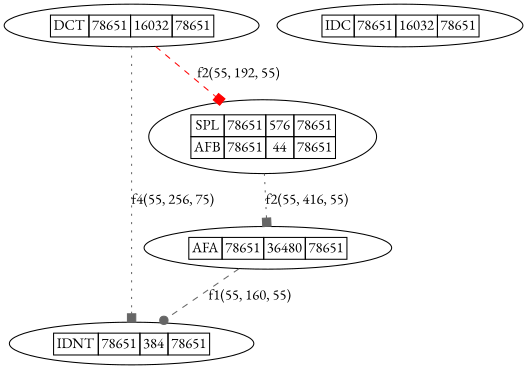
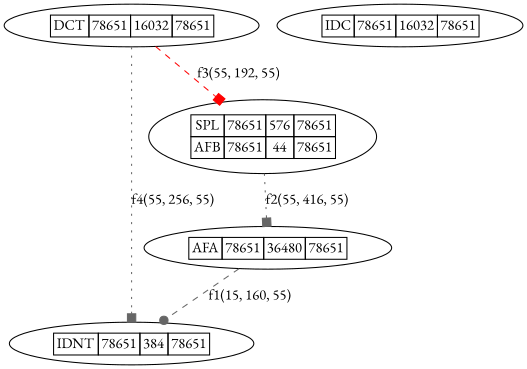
(239, 73) -> (239, 73)
(173, 200) -> (173, 200)
(250, 296) -> (250, 296)
